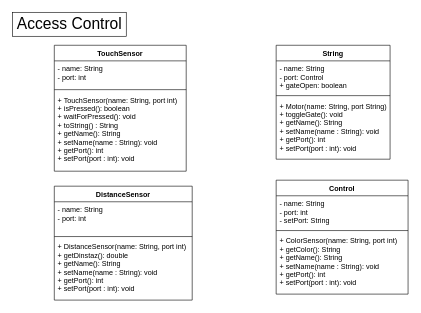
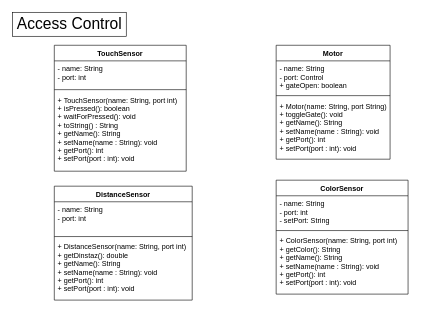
(333, 53) -> (333, 53)
(342, 188) -> (342, 188)
